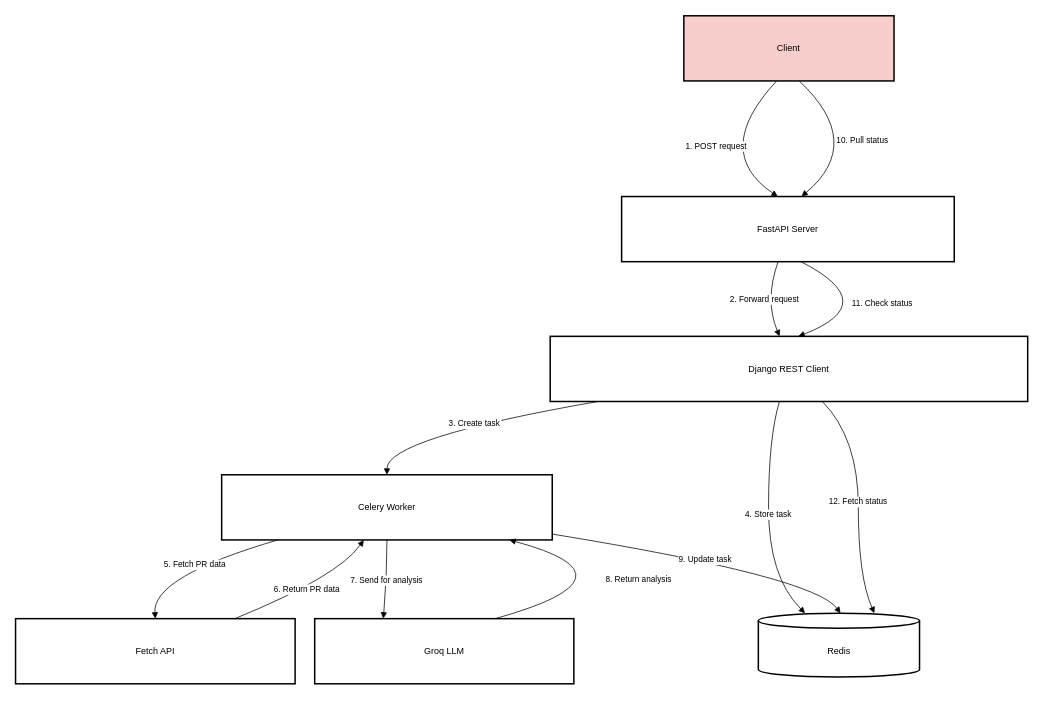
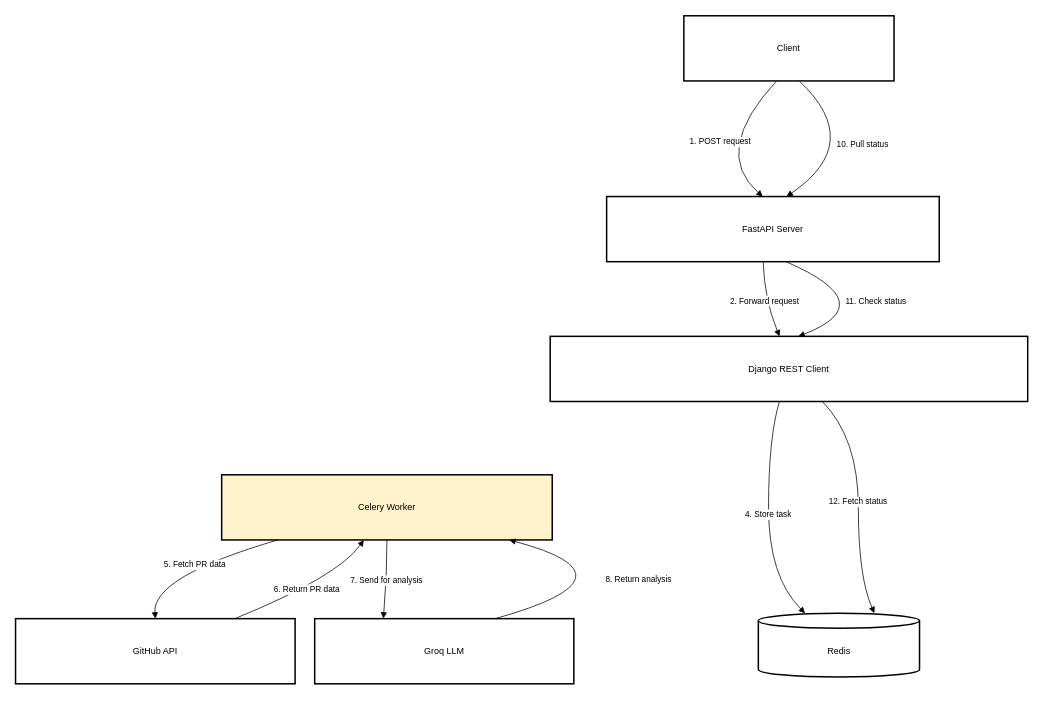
(789, 48) -> (789, 48)
(788, 229) -> (773, 229)
(534, 414) -> none
(387, 508) -> (387, 508)
(630, 548) -> none
(155, 651) -> (155, 651)
